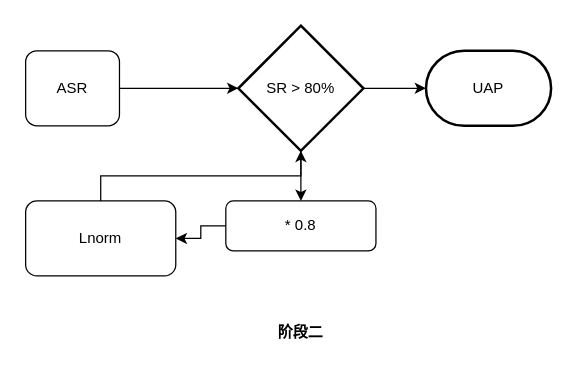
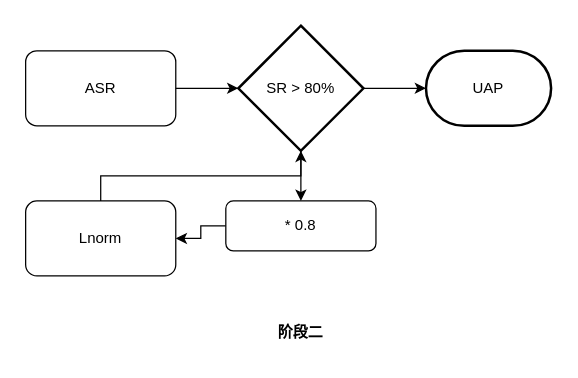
(73, 88) -> (101, 88)
